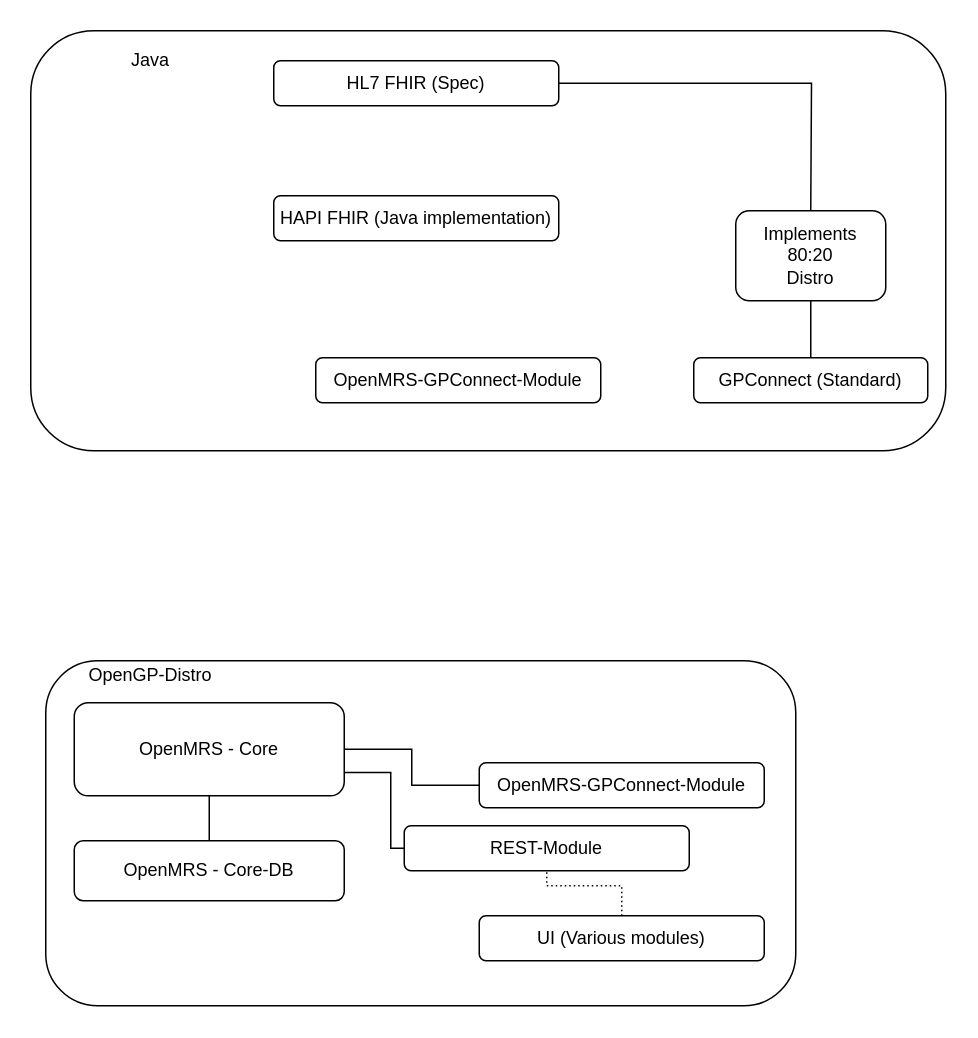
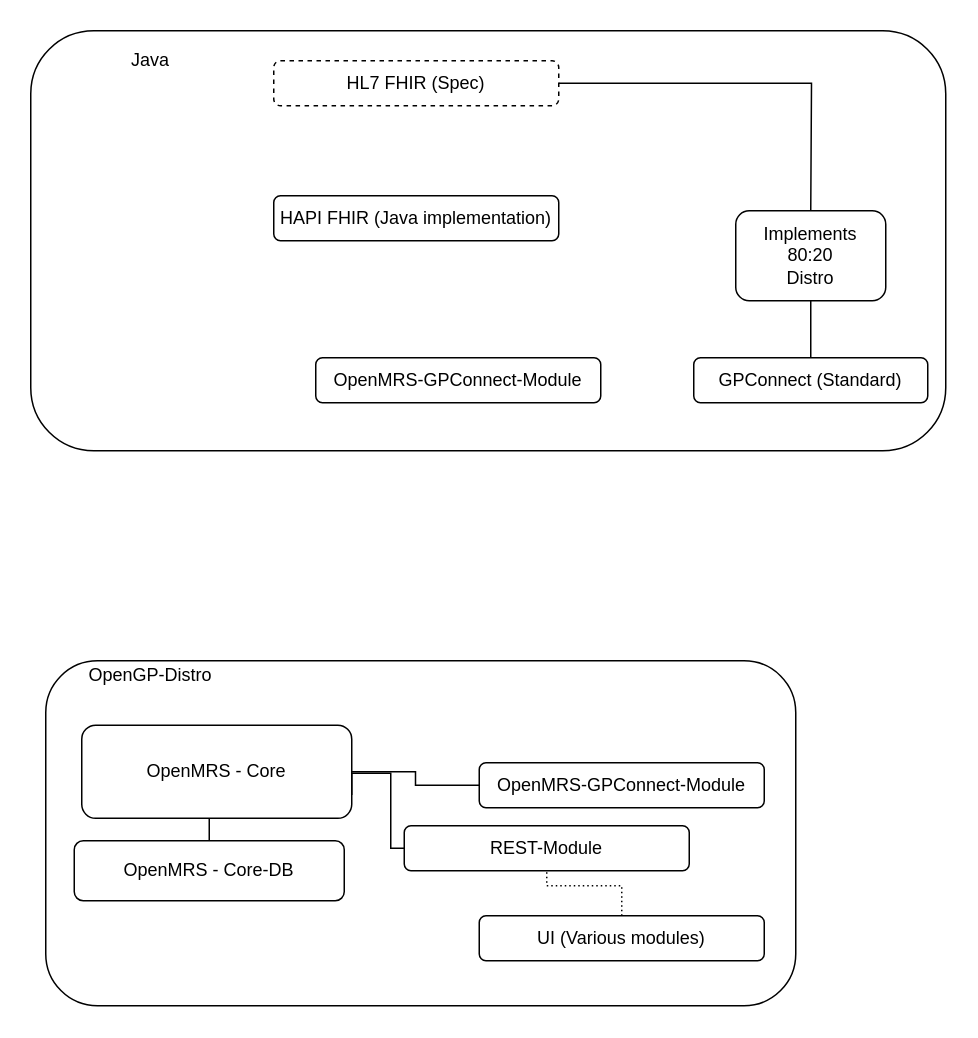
(416, 83) -> (416, 83)
(209, 749) -> (217, 772)
